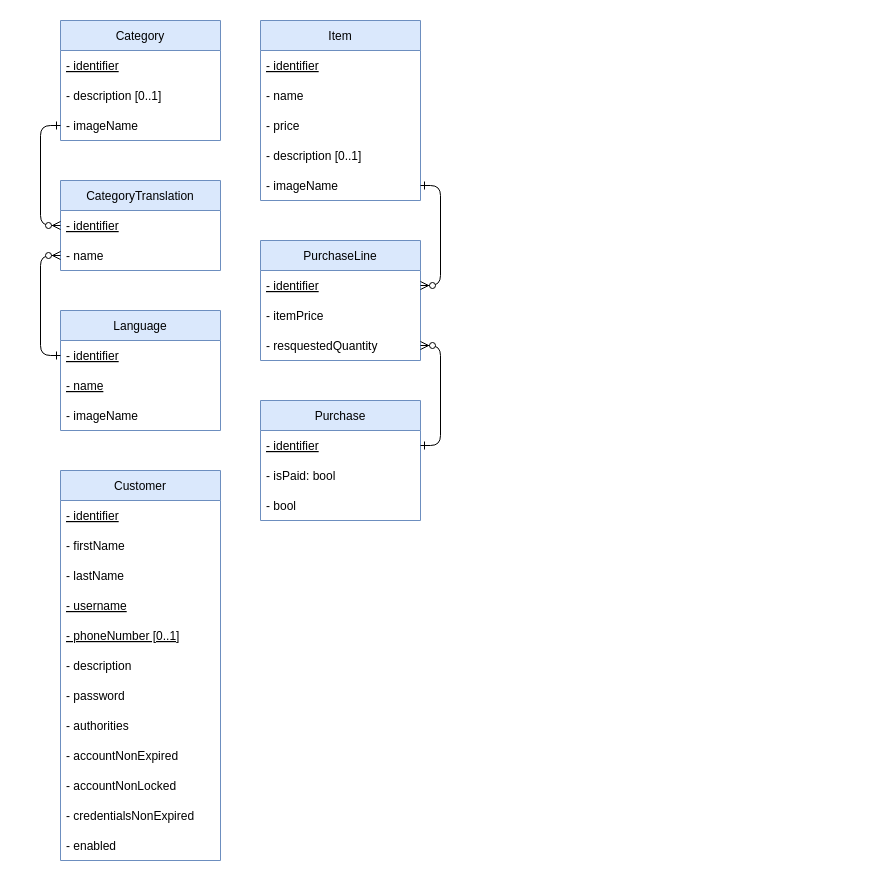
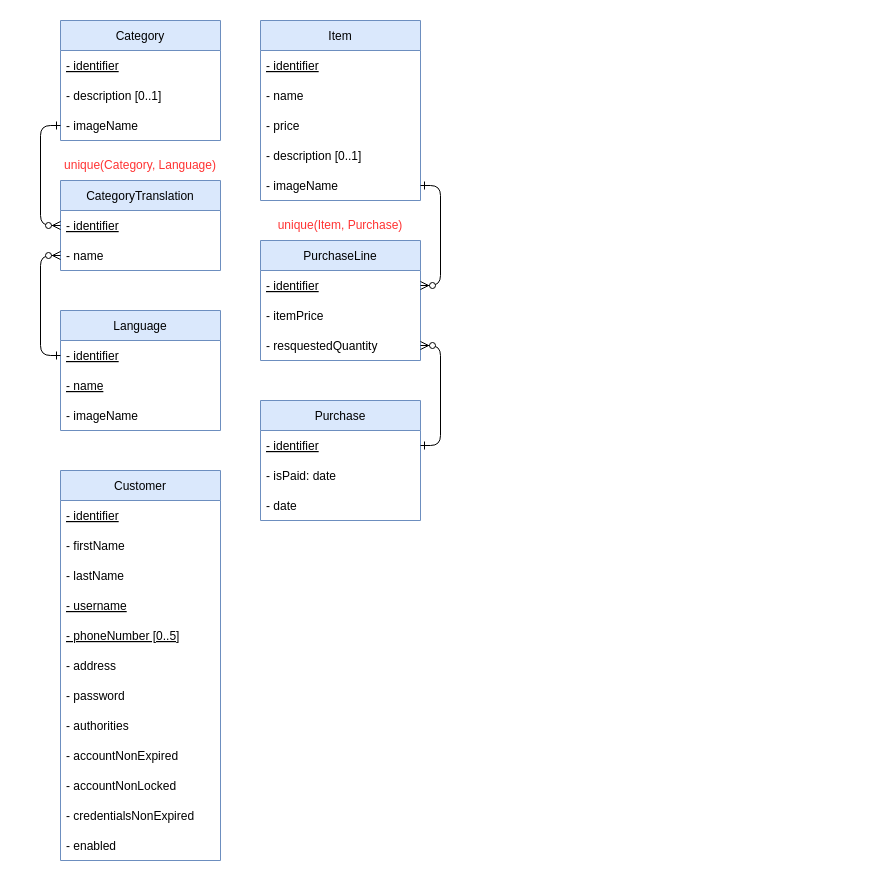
none -> (141, 166)
none -> (341, 226)
(304, 476) -> (305, 476)
(283, 506) -> (285, 506)
(127, 636) -> (127, 636)
(105, 666) -> (95, 666)
